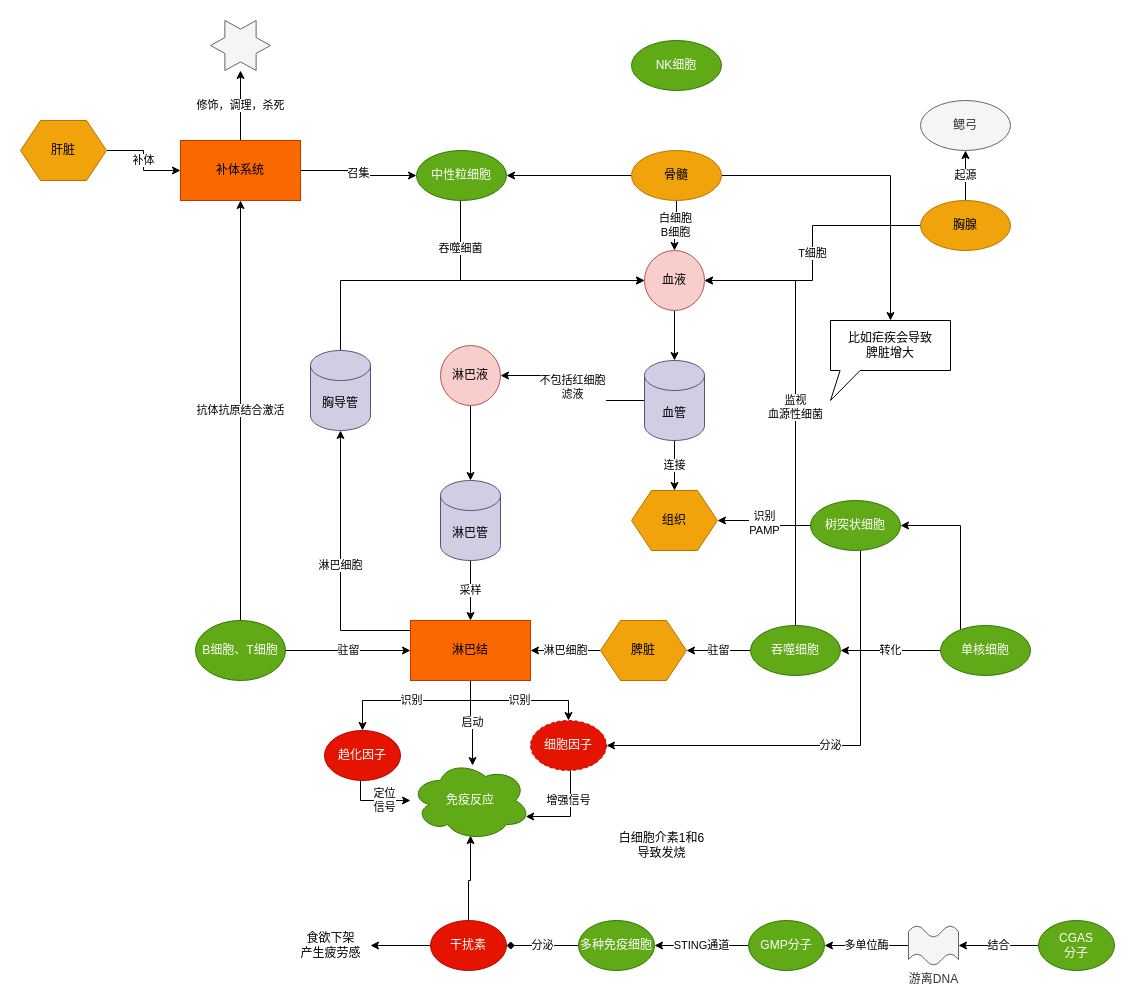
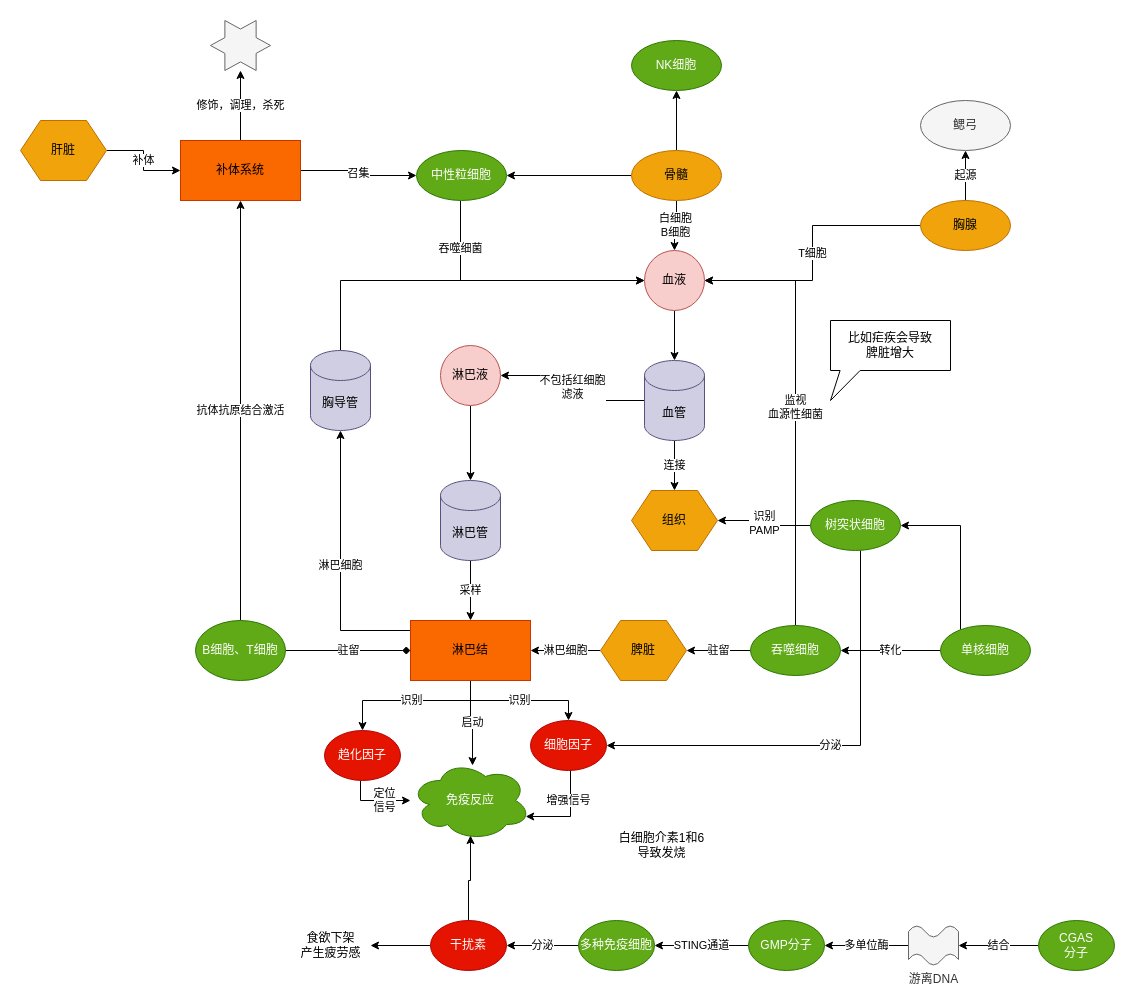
(875, 176) -> (677, 124)
(402, 651) -> (402, 651)
(569, 746) -> (569, 746)
(515, 946) -> (515, 946)
